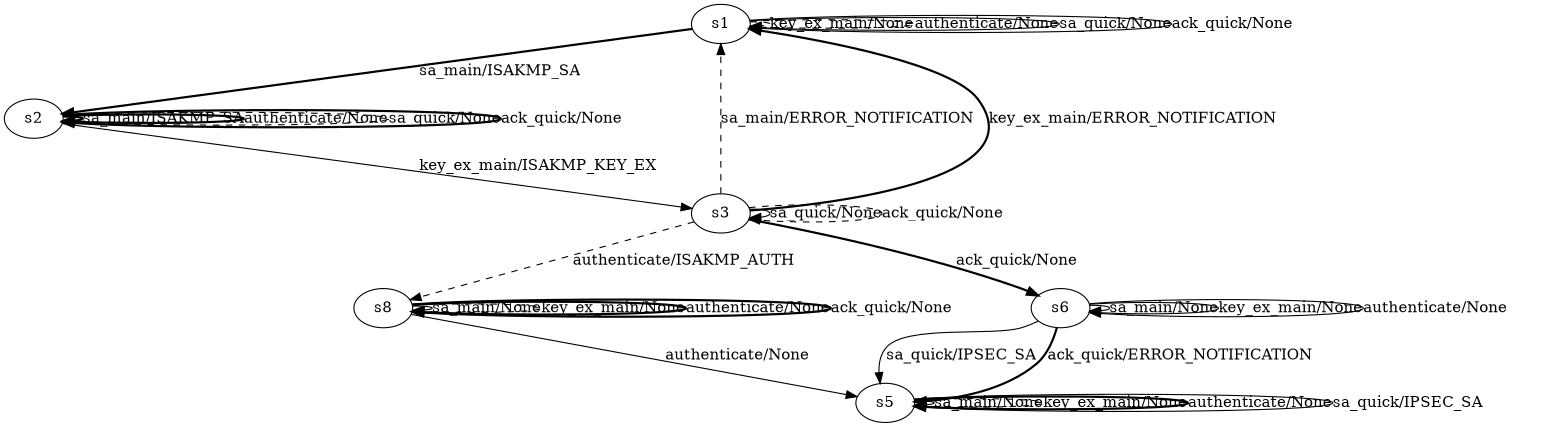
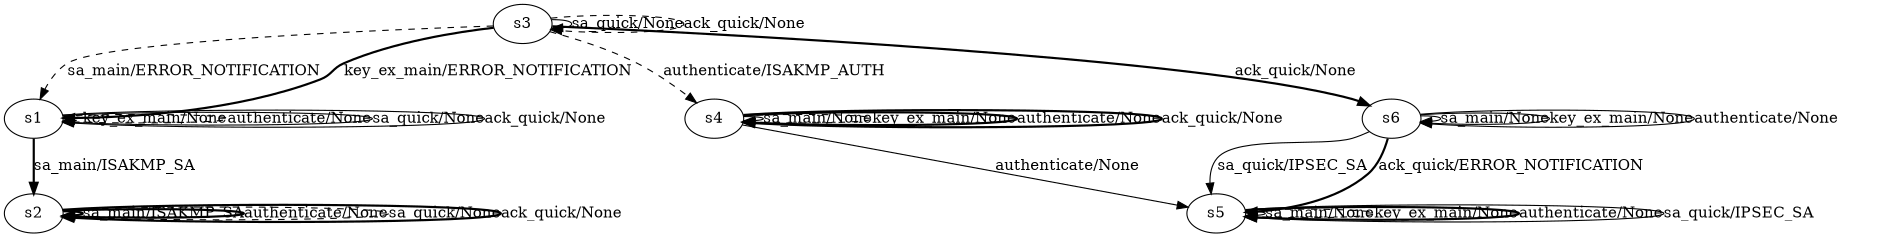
(372, 165) -> none
(383, 308) -> (714, 119)
